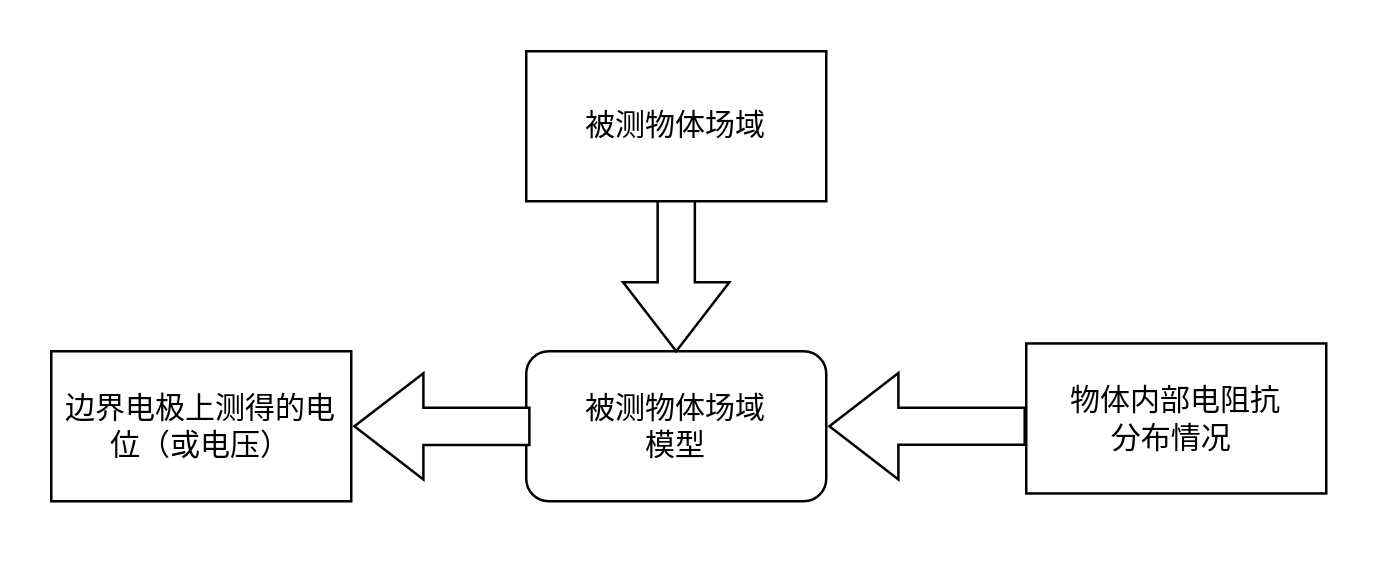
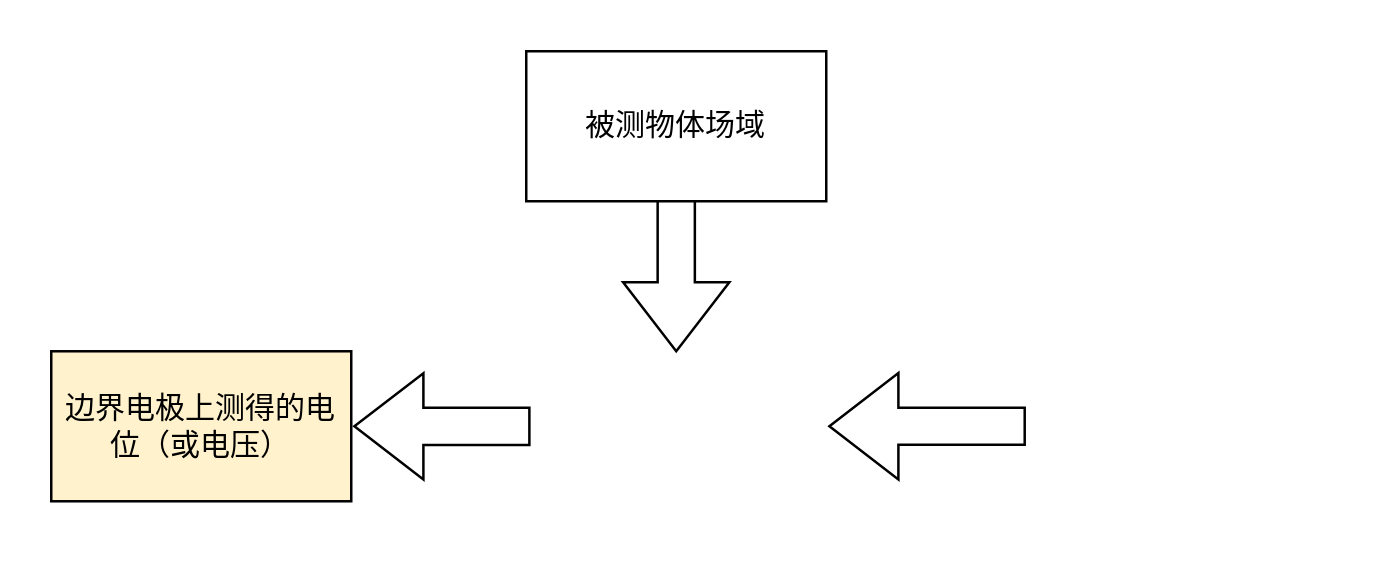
(1176, 418) -> none
(201, 426) -> (201, 426)
(676, 426) -> none
